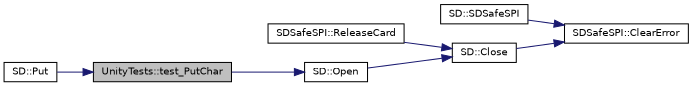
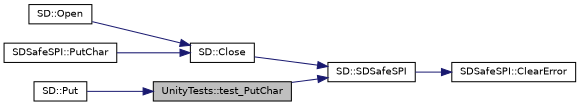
(336, 34) -> (60, 53)
(535, 46) -> (286, 61)
(263, 72) -> (305, 81)
